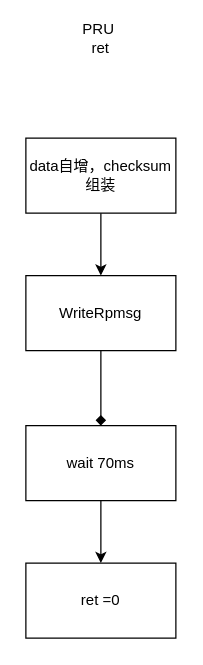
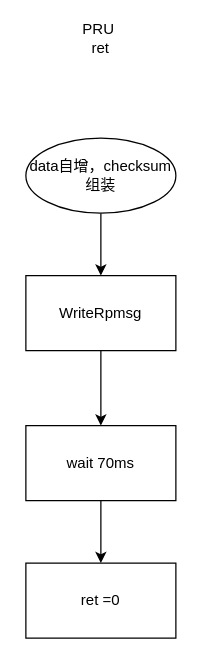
(101, 176) -> (101, 176)
(101, 415) -> (101, 416)
